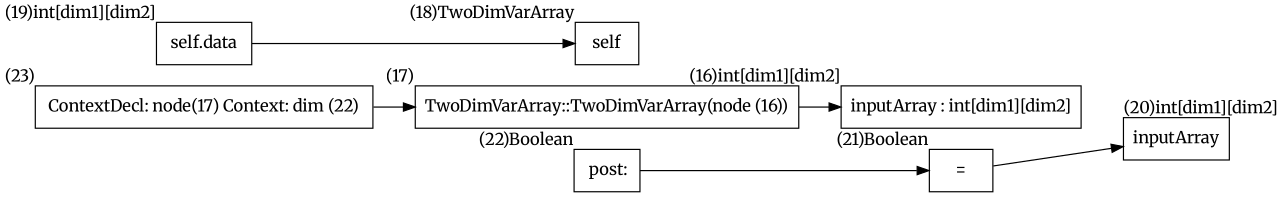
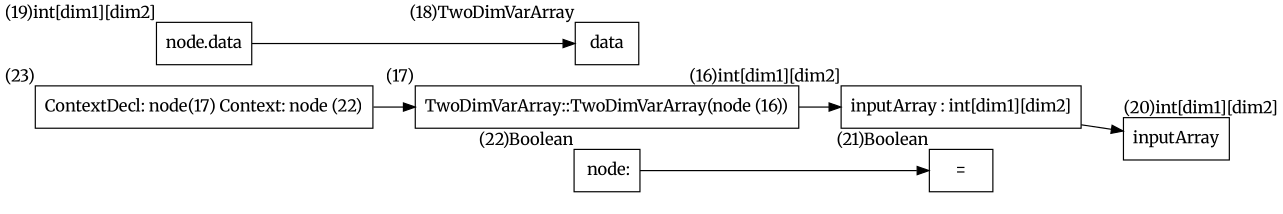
(204, 44) -> (204, 44)
(607, 44) -> (607, 44)
(204, 107) -> (204, 107)
(1052, 157) -> (1096, 127)
(607, 171) -> (607, 171)
